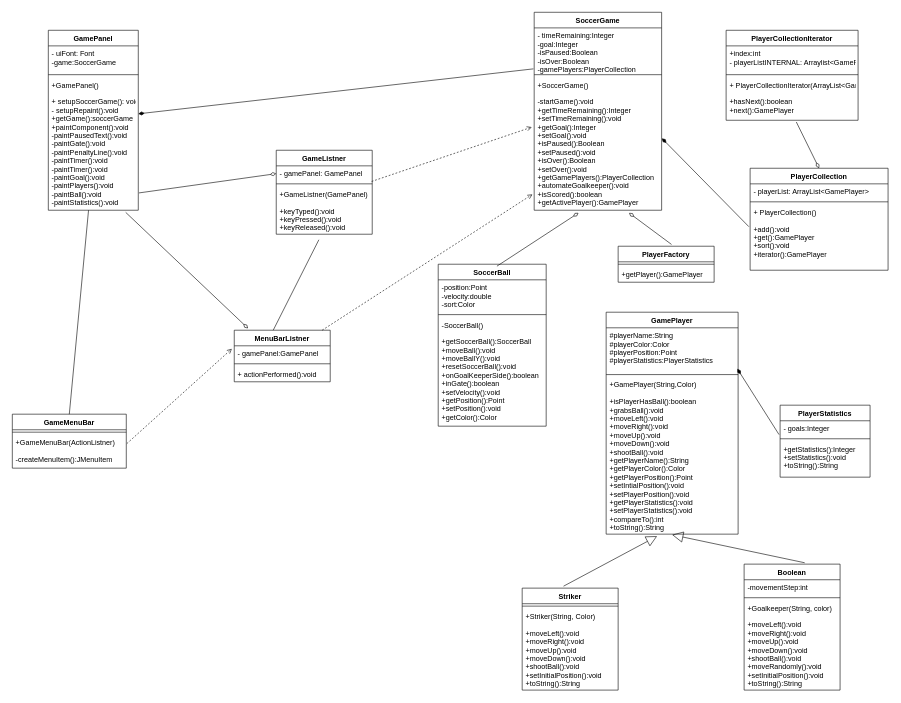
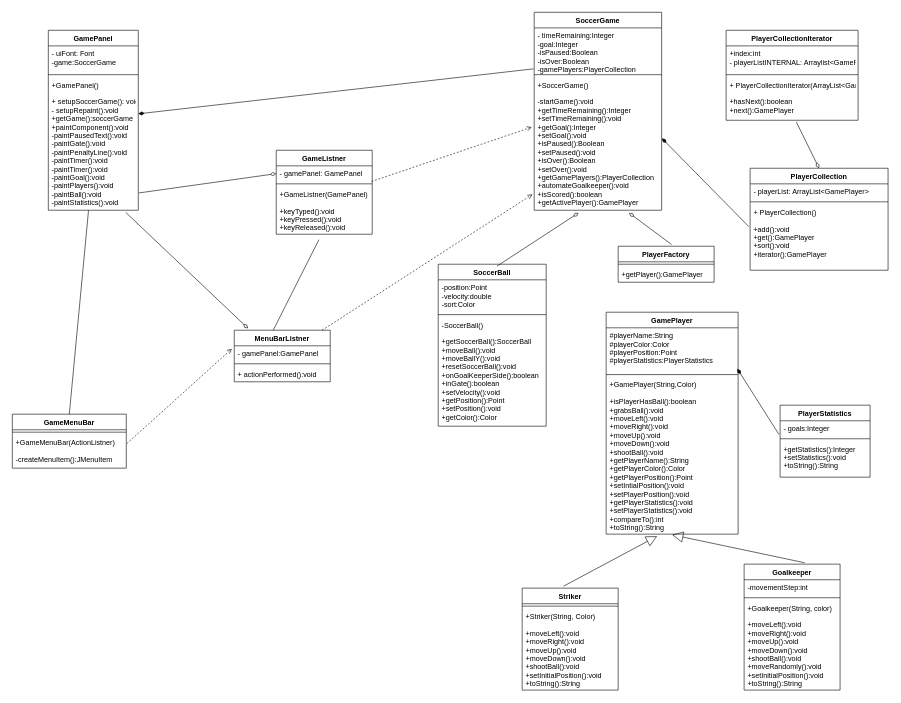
(792, 572) -> (792, 572)
